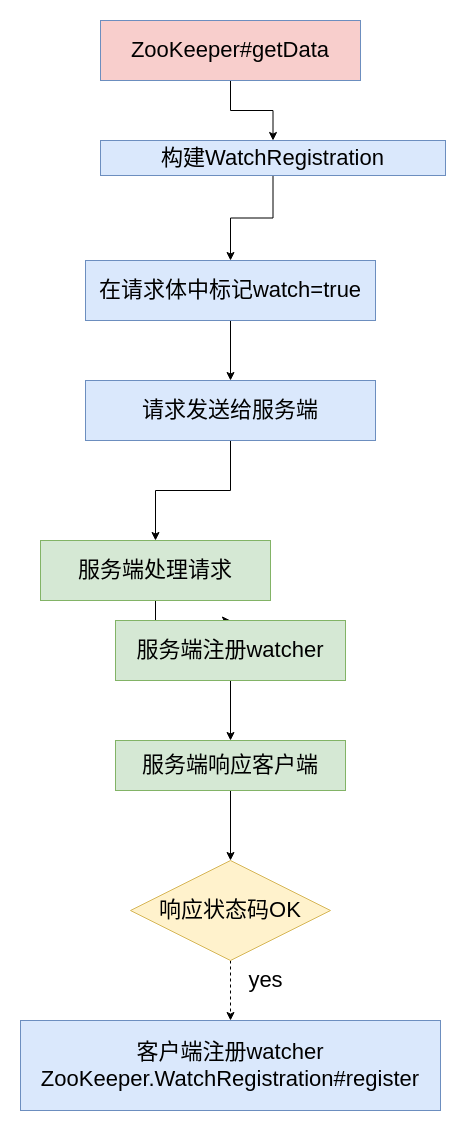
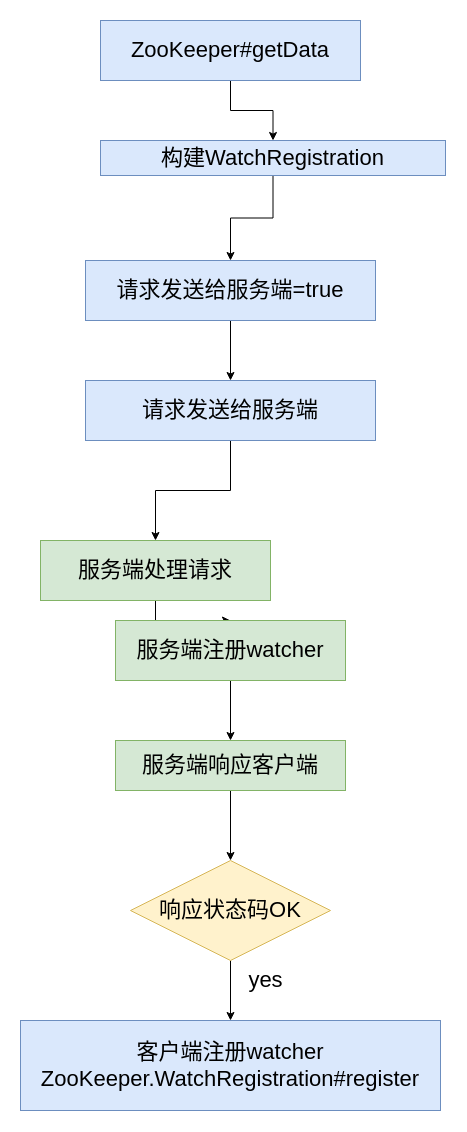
(231, 51) -> (231, 51)
(231, 291) -> (231, 291)
(231, 988) -> (231, 988)
